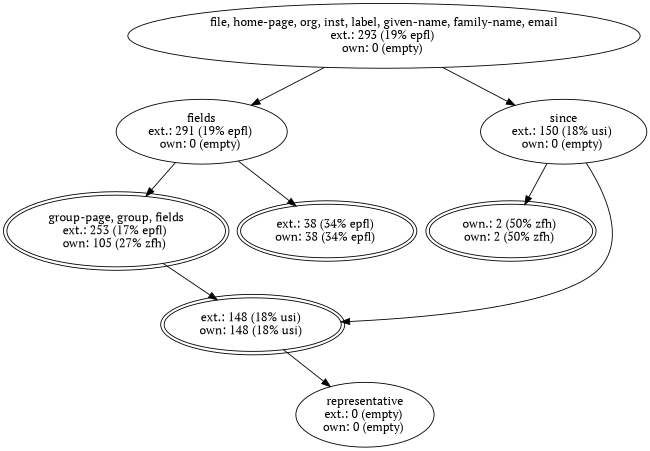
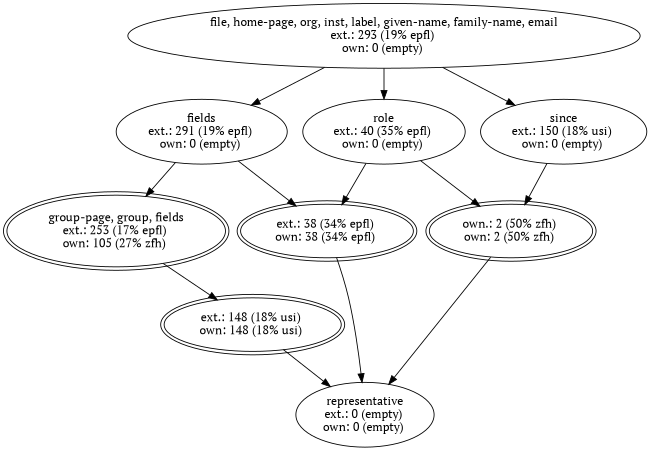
none -> (384, 132)
(535, 298) -> none
none -> (352, 315)
none -> (442, 317)
